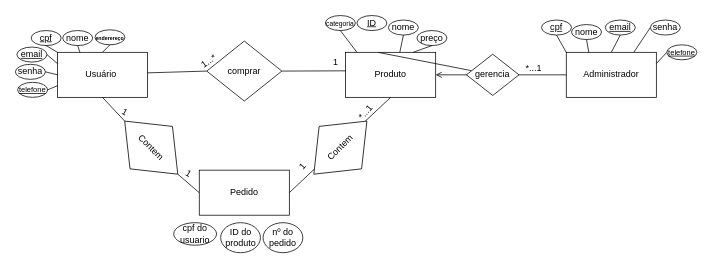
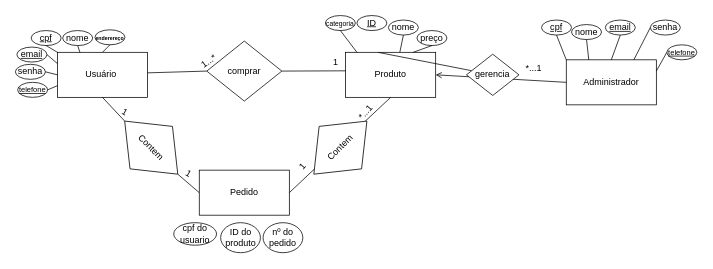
(611, 75) -> (611, 82)
